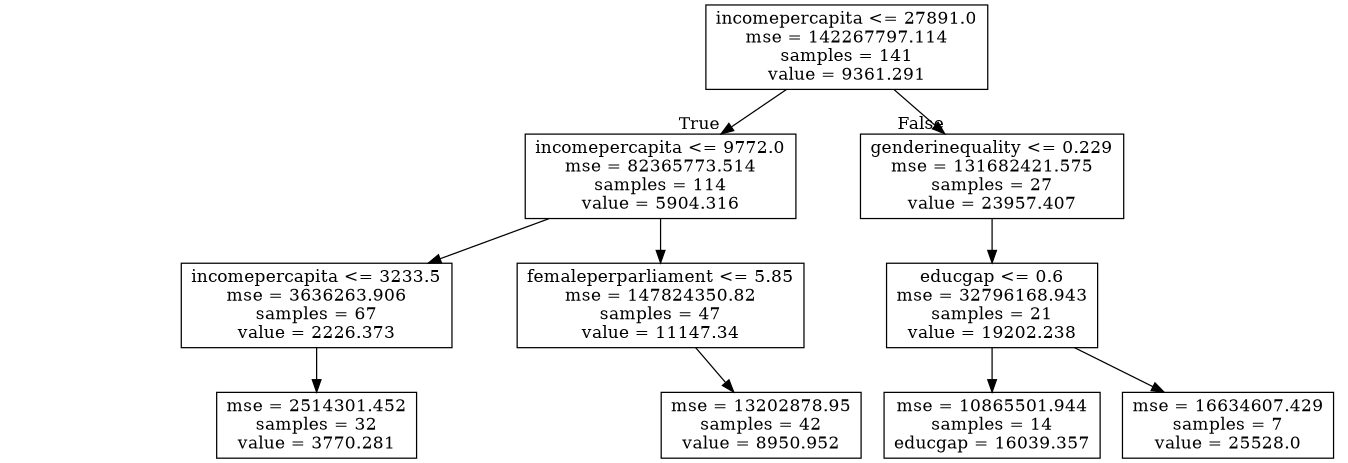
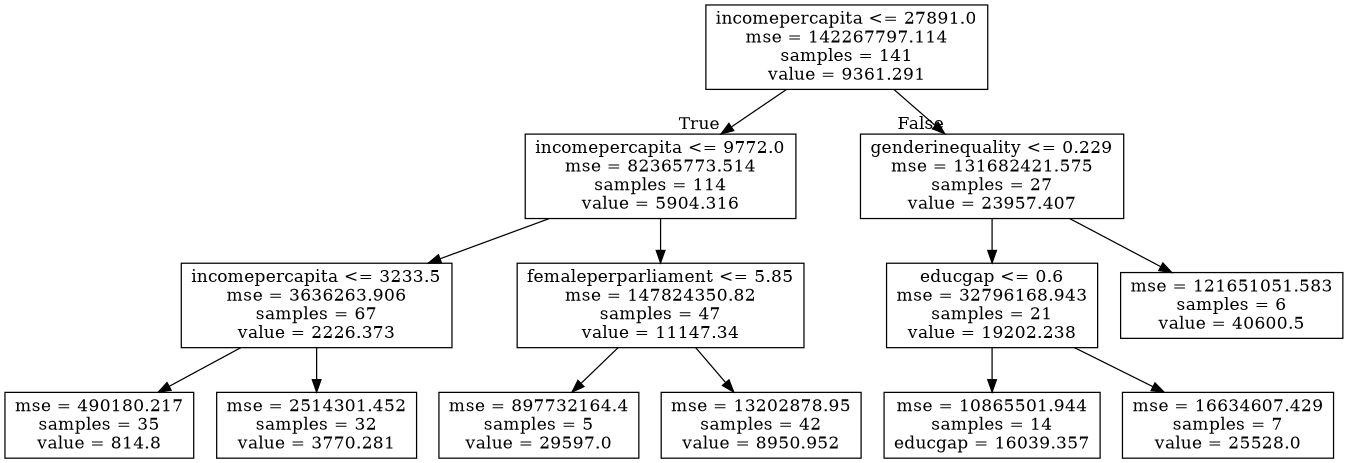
none -> (1232, 305)
none -> (99, 425)
none -> (539, 425)
